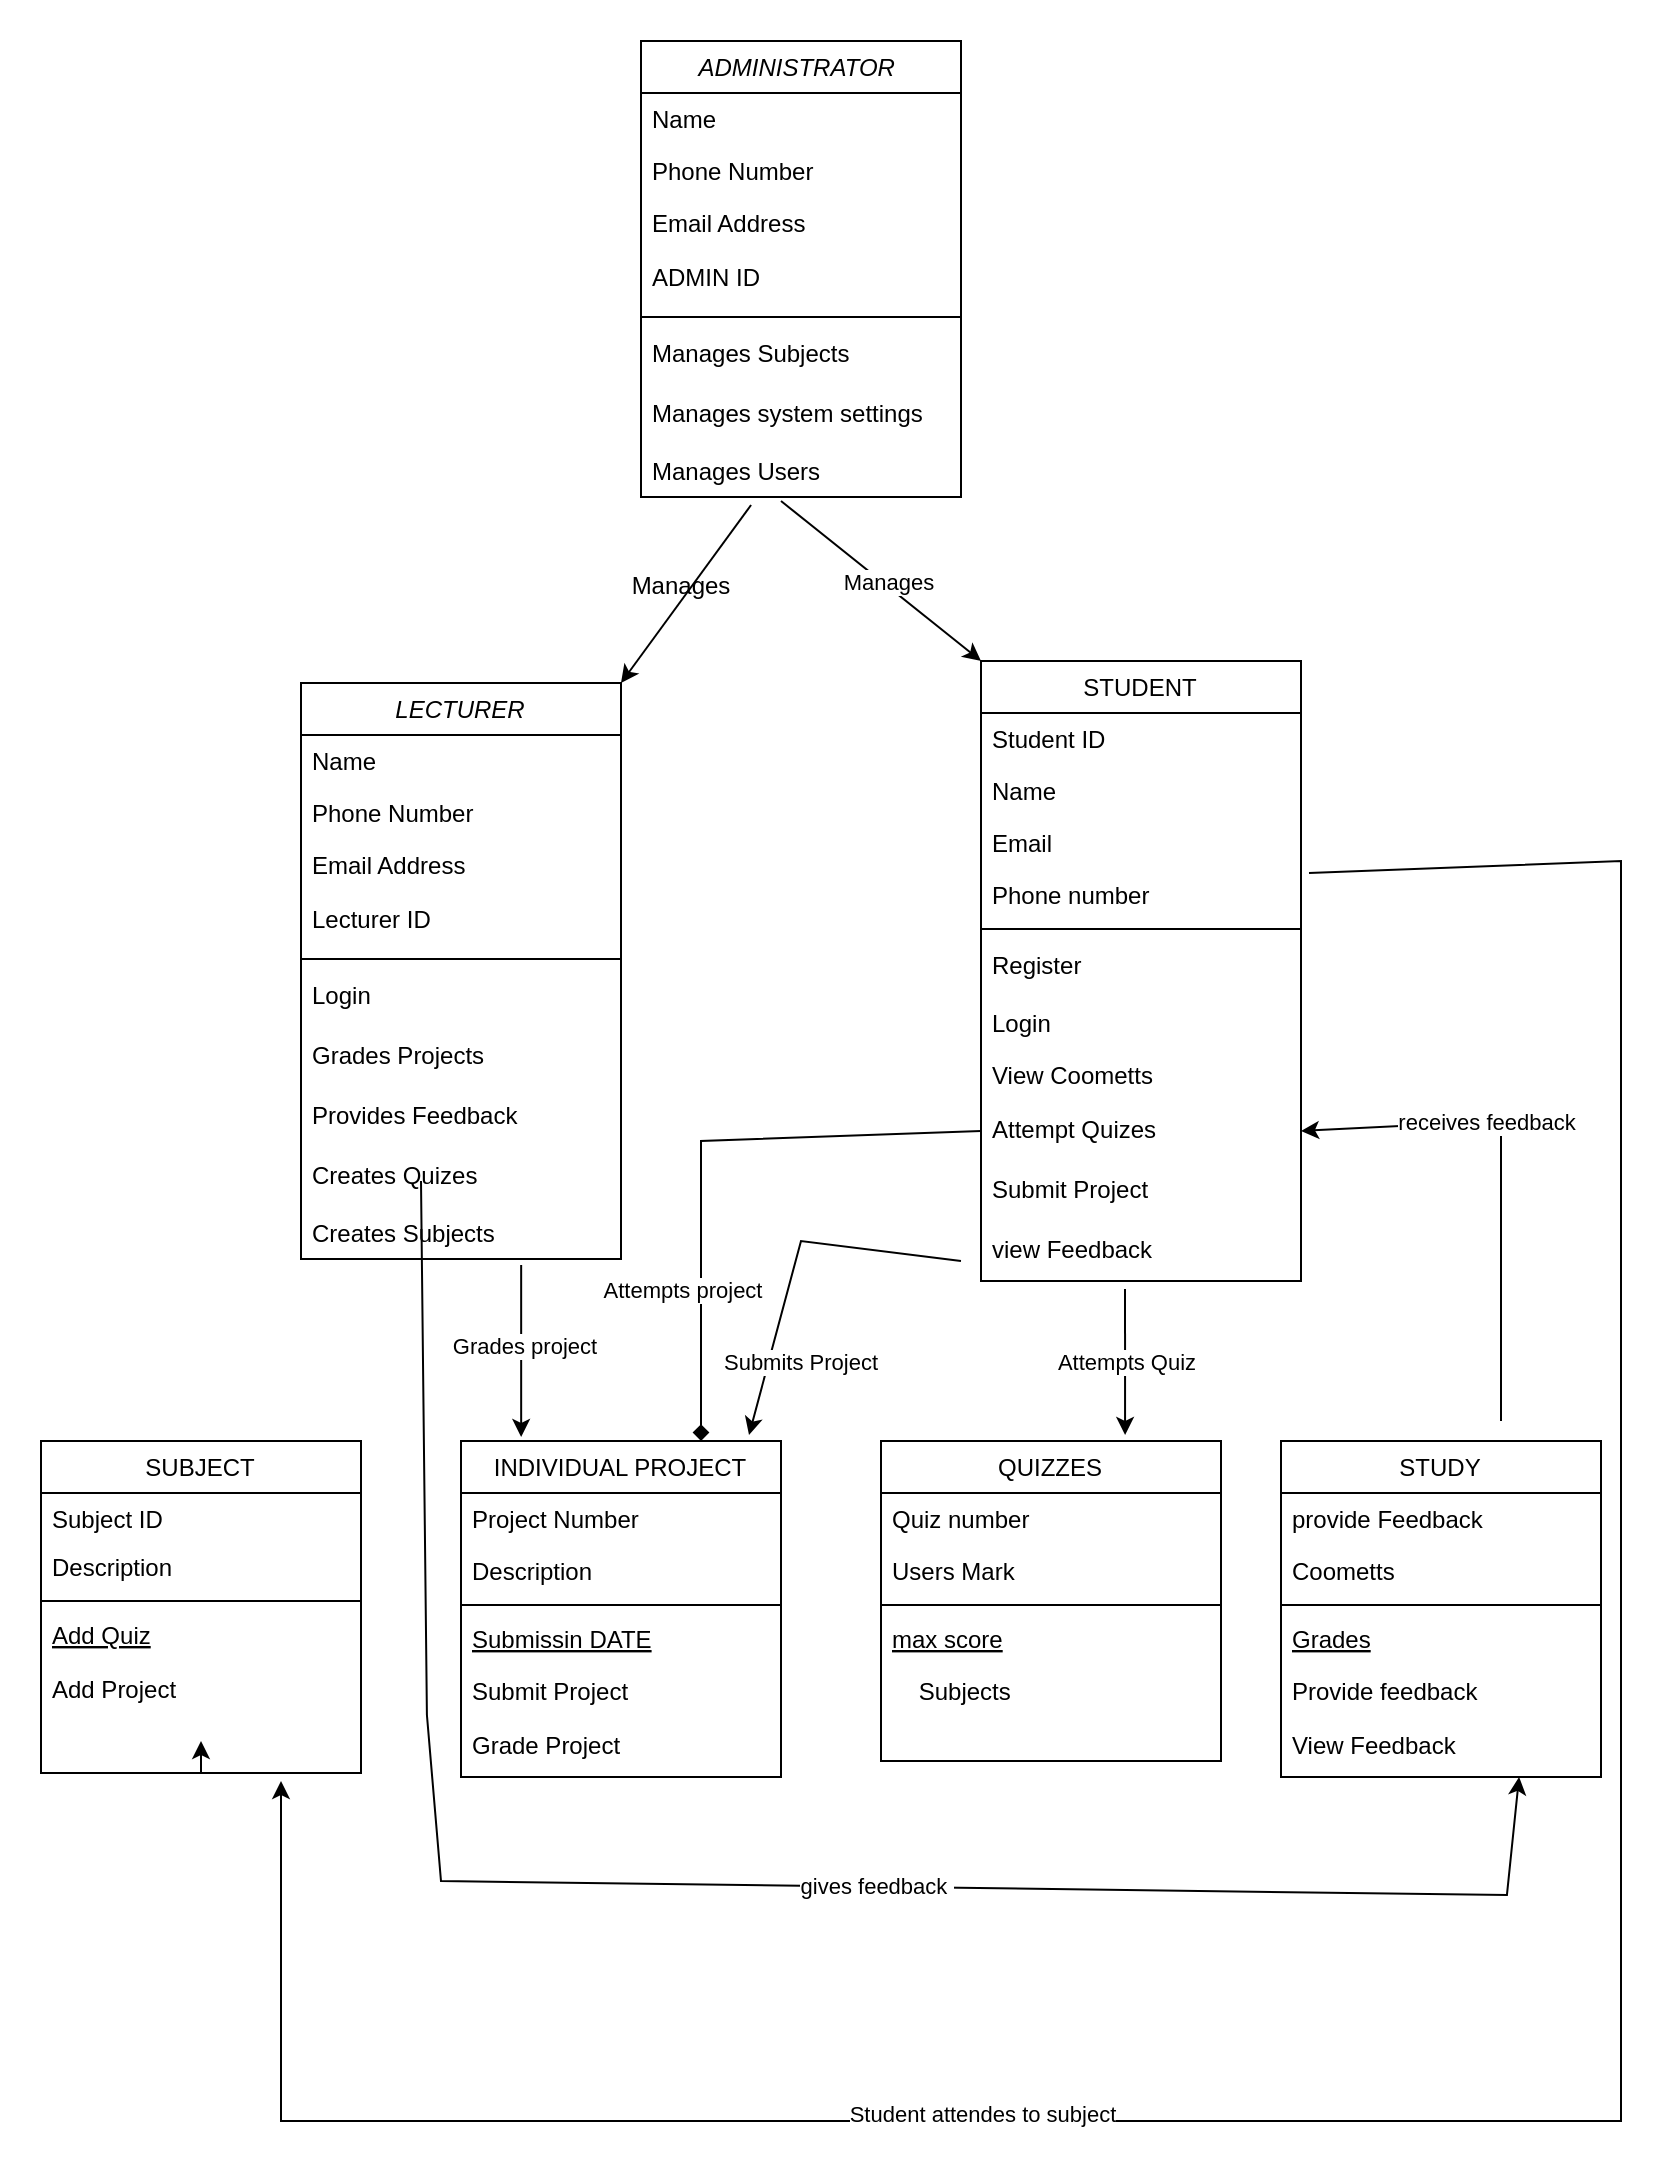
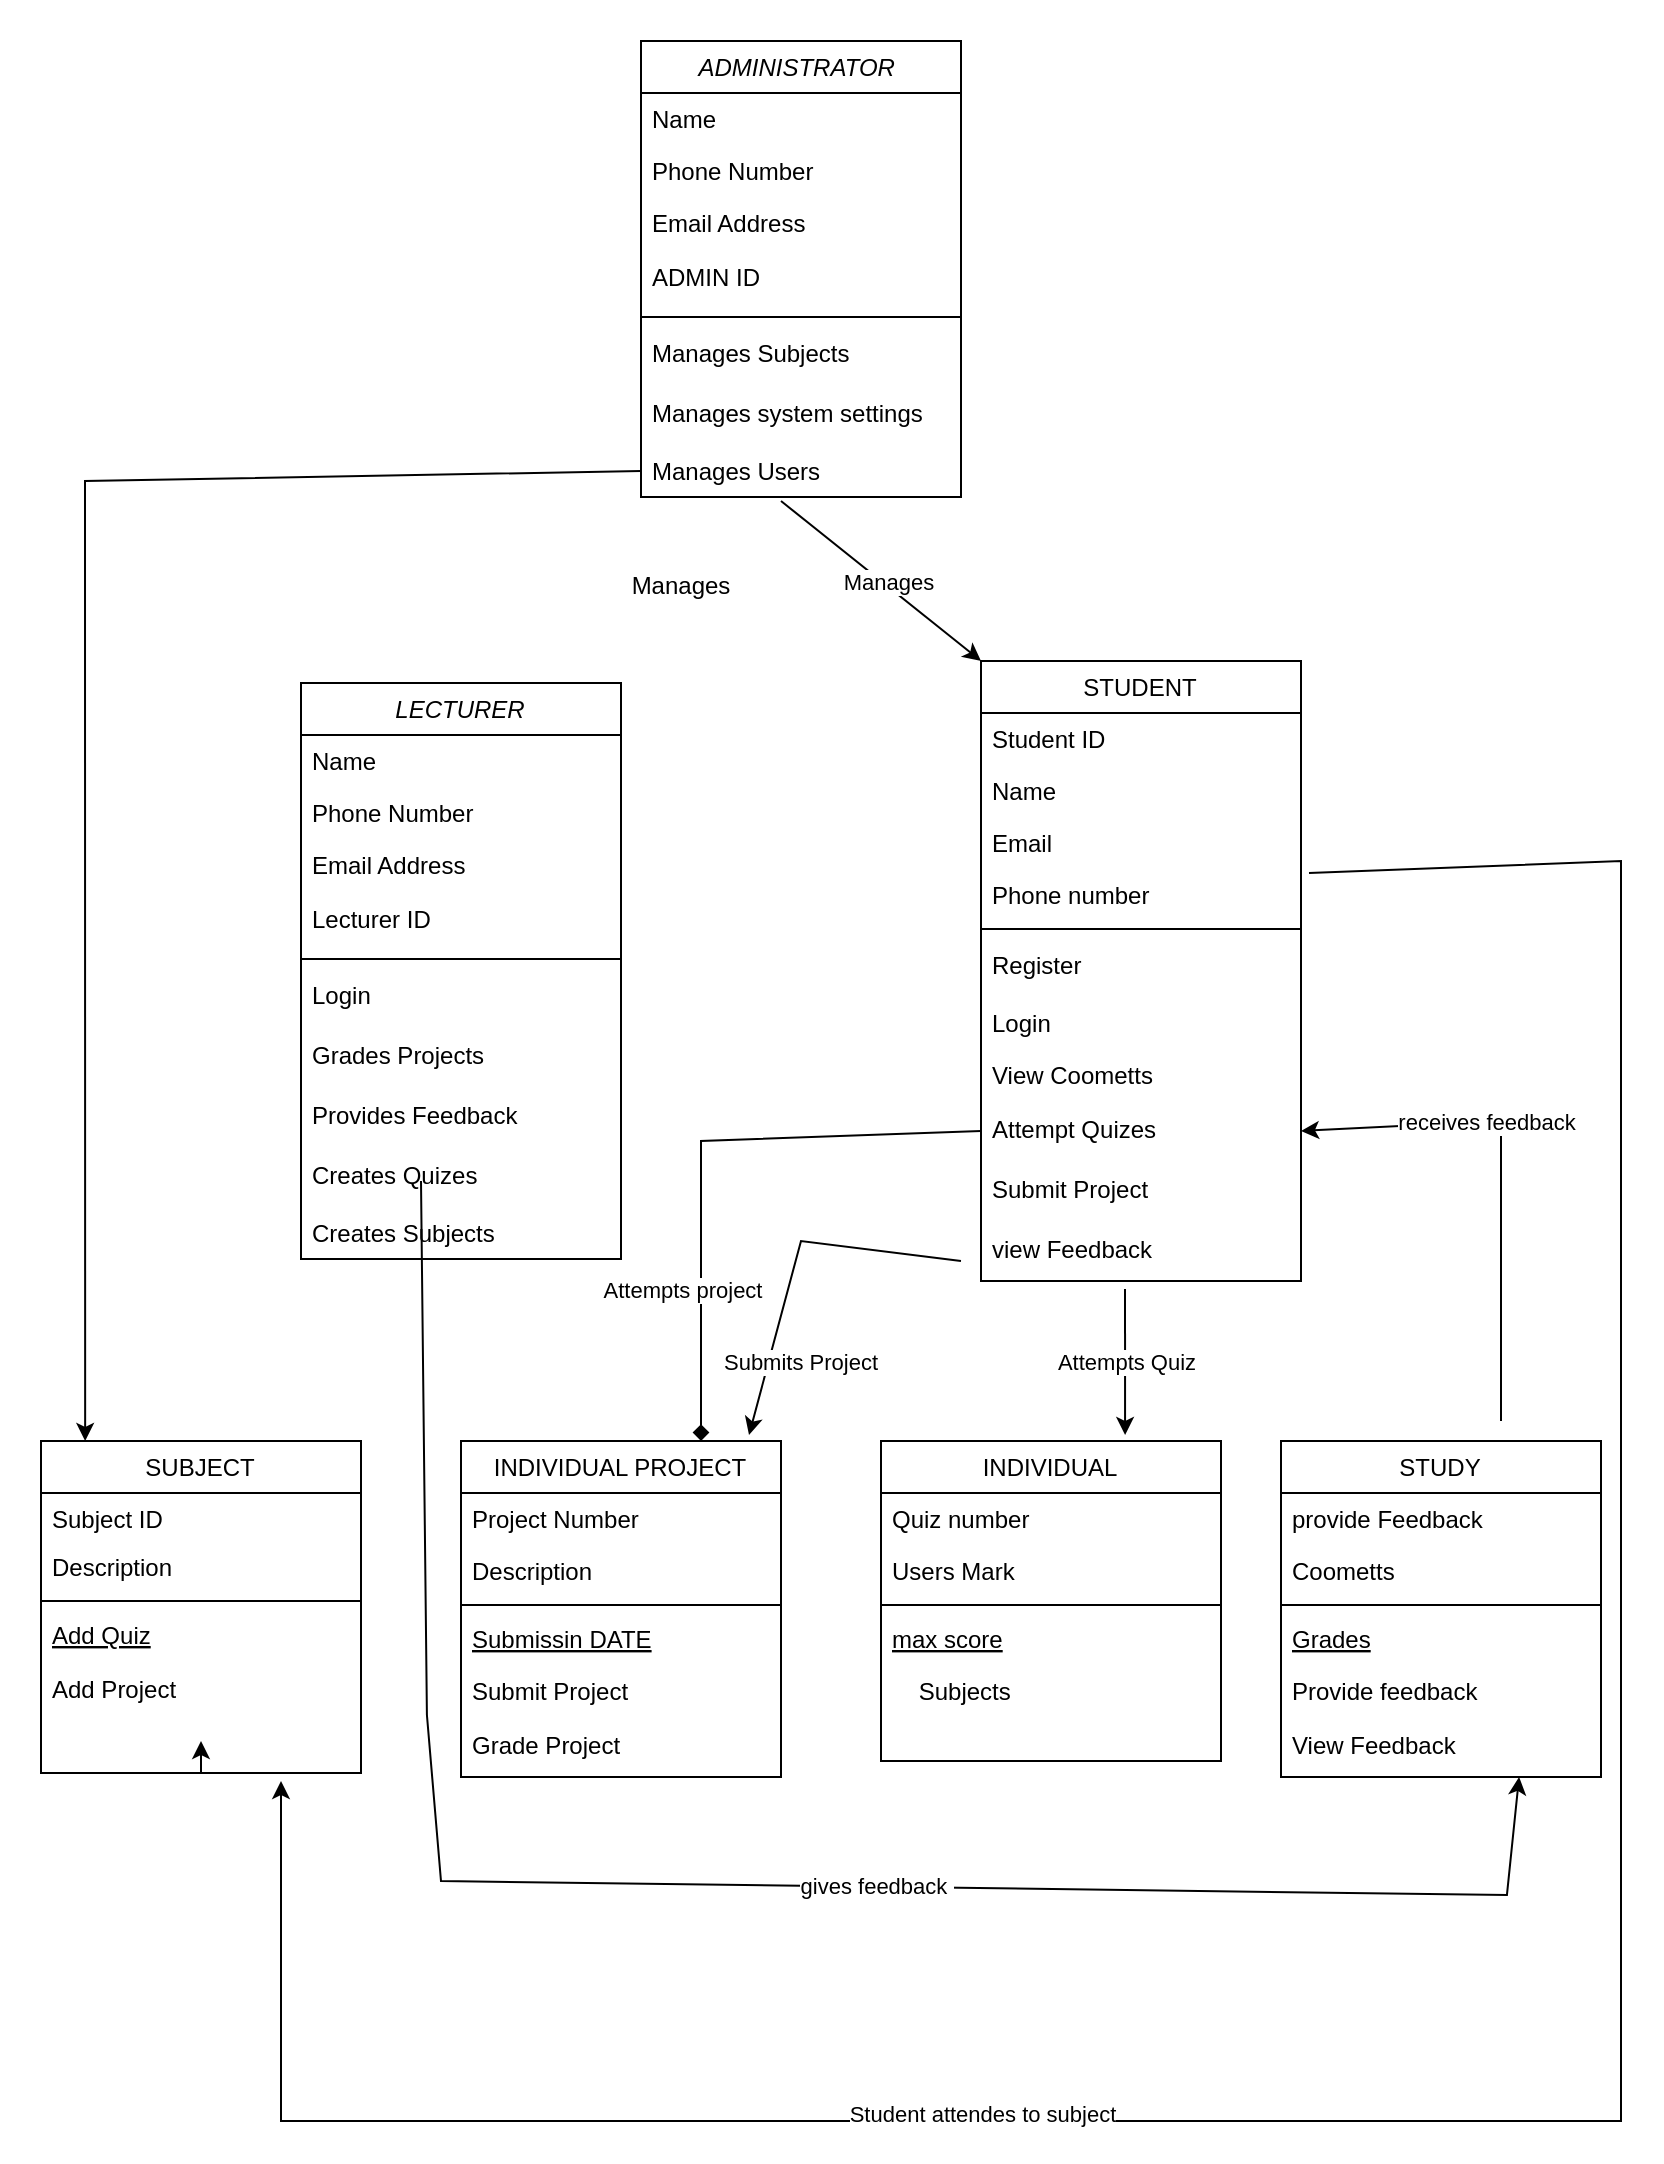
(690, 588) -> none
none -> (85, 678)
(521, 1344) -> none
(1050, 1468) -> (1050, 1468)
